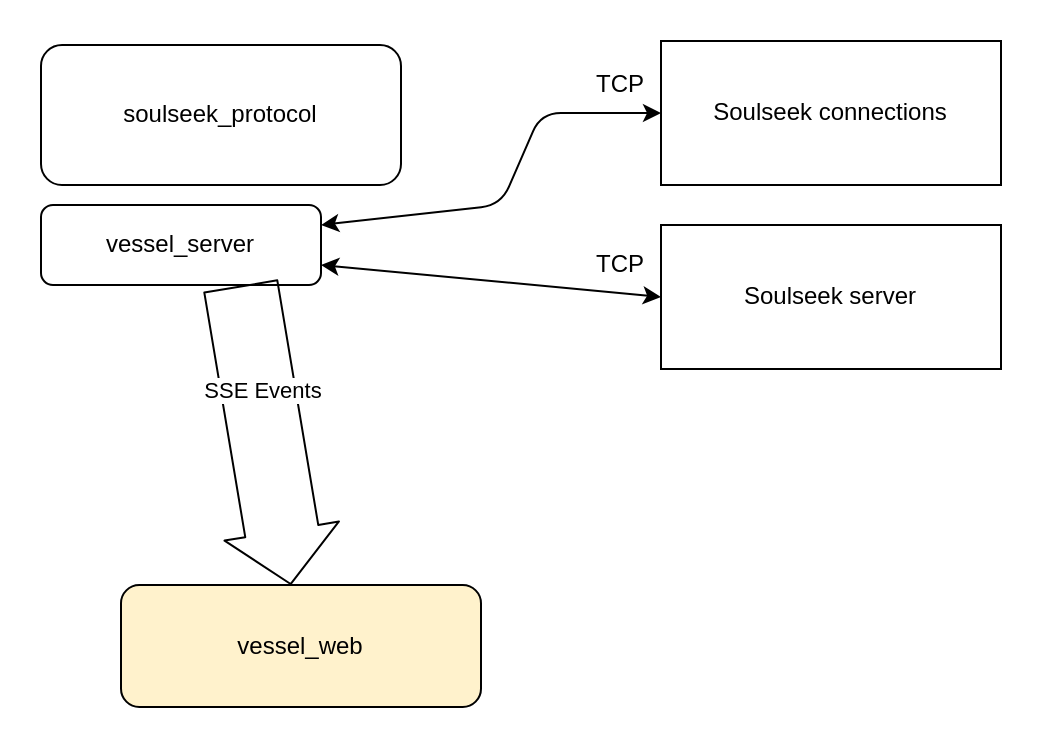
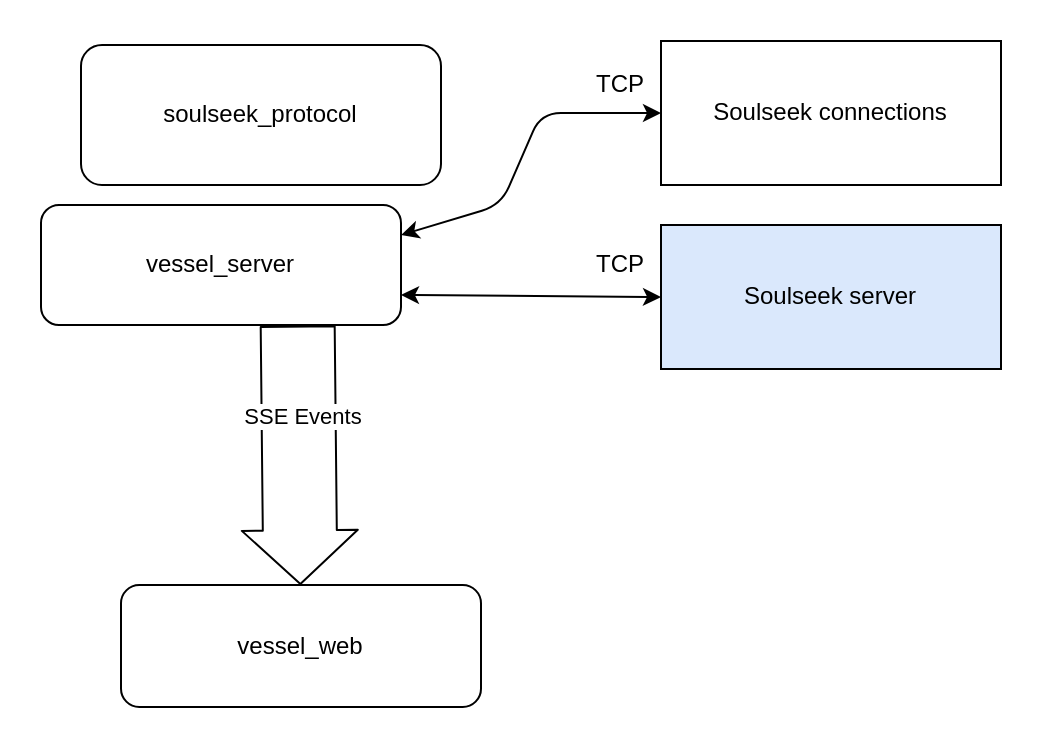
(221, 115) -> (261, 115)
(181, 245) -> (221, 265)
(831, 297) -> (831, 297)
(301, 646) -> (301, 646)
